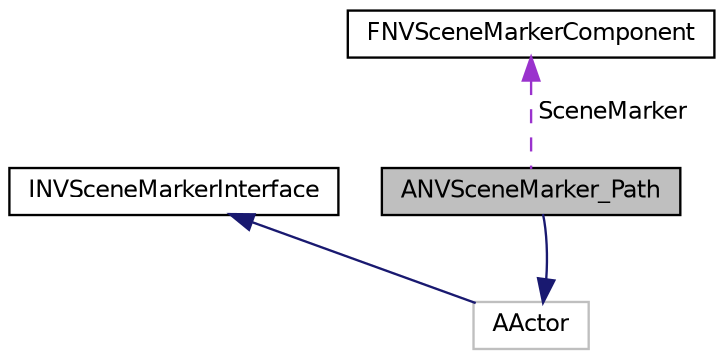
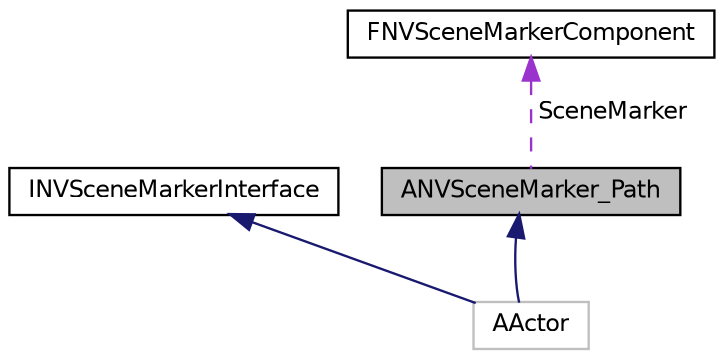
(547, 246) -> (515, 270)
